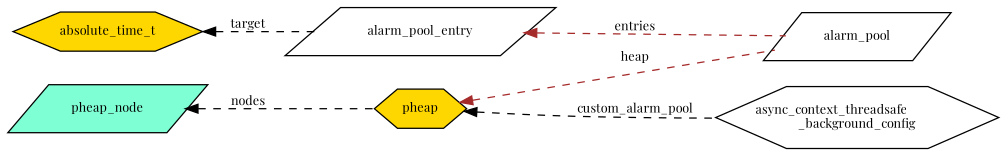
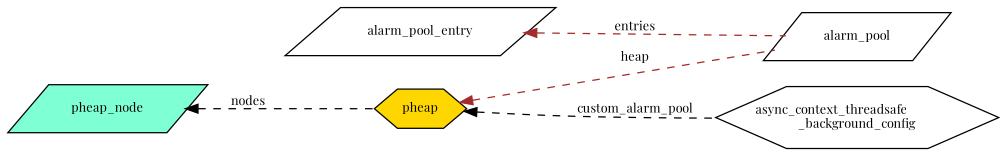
(108, 32) -> none
